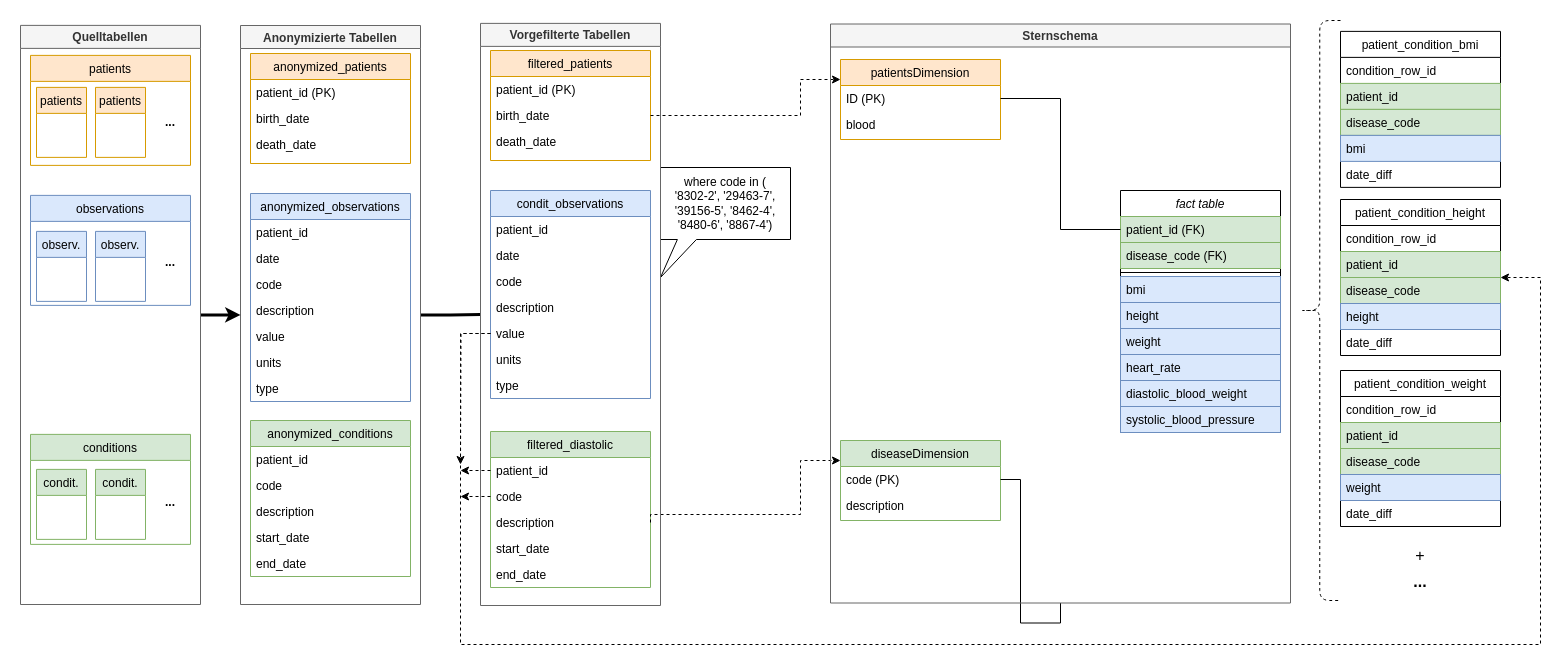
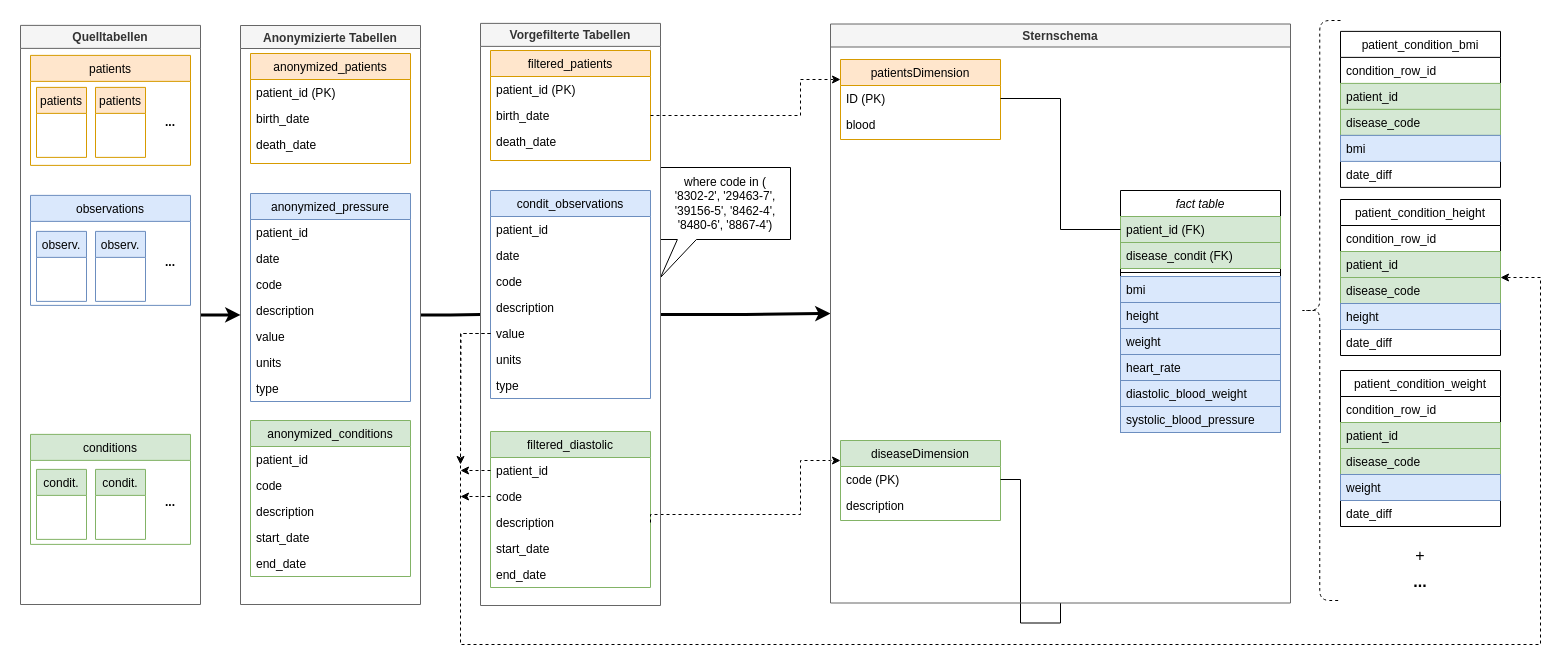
(330, 207) -> (330, 207)
(1180, 256) -> (1185, 256)
none -> (741, 314)
